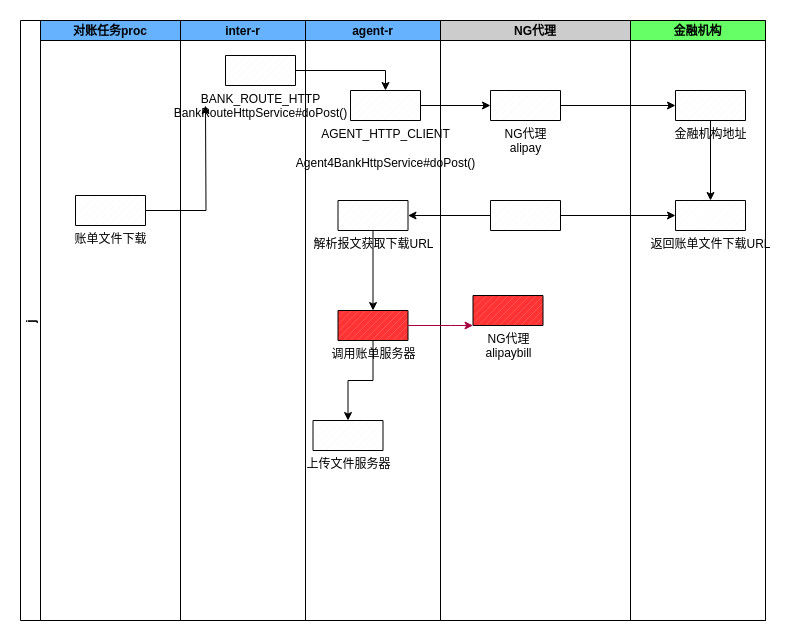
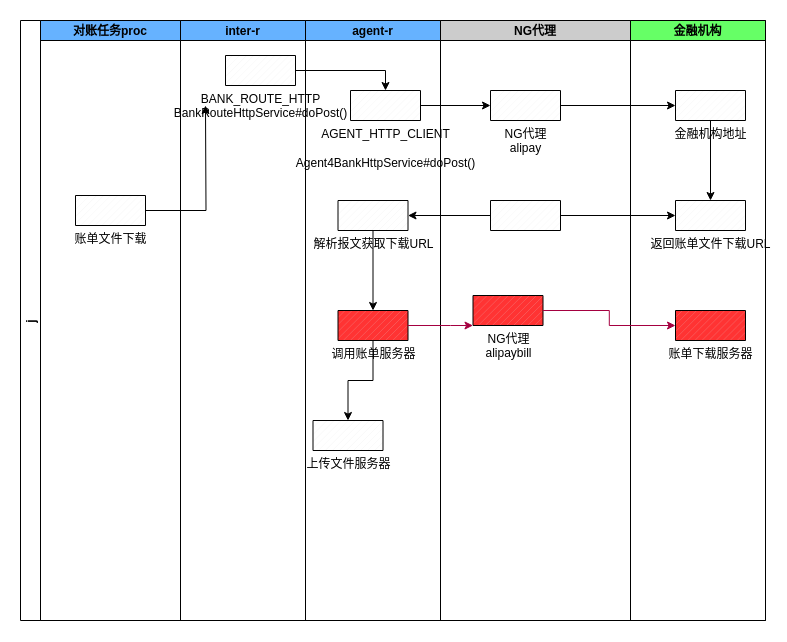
none -> (609, 315)
none -> (711, 326)
